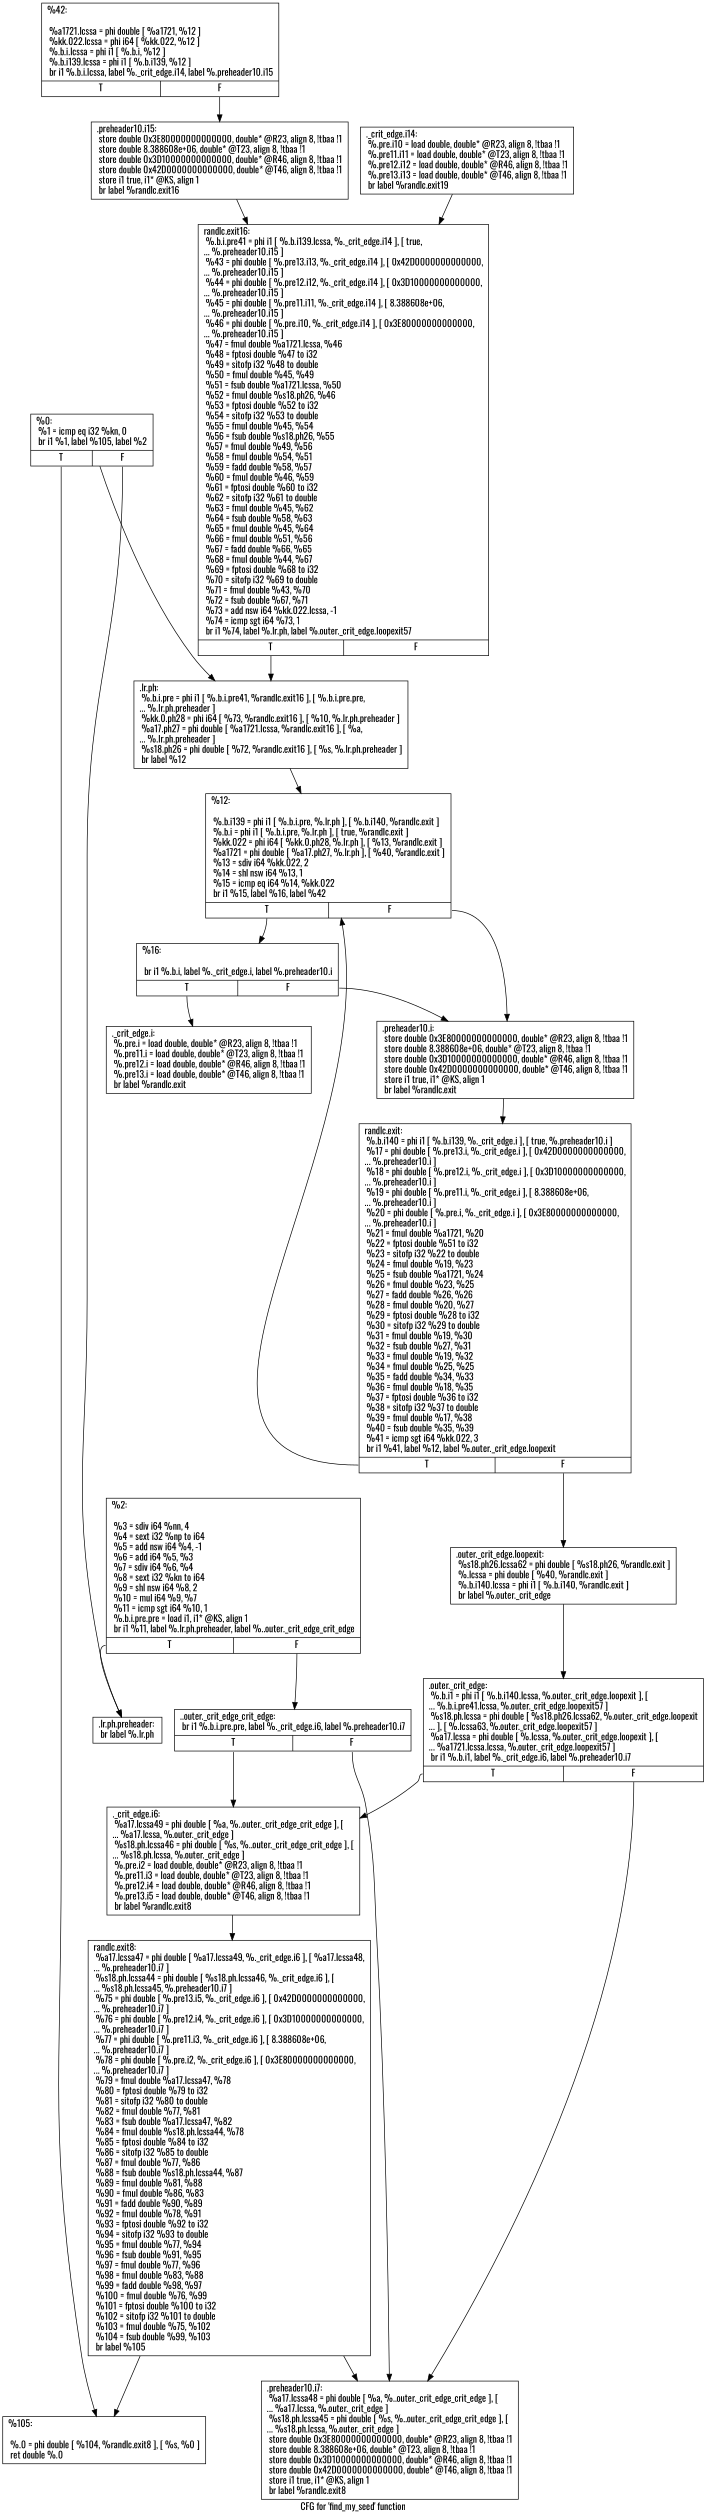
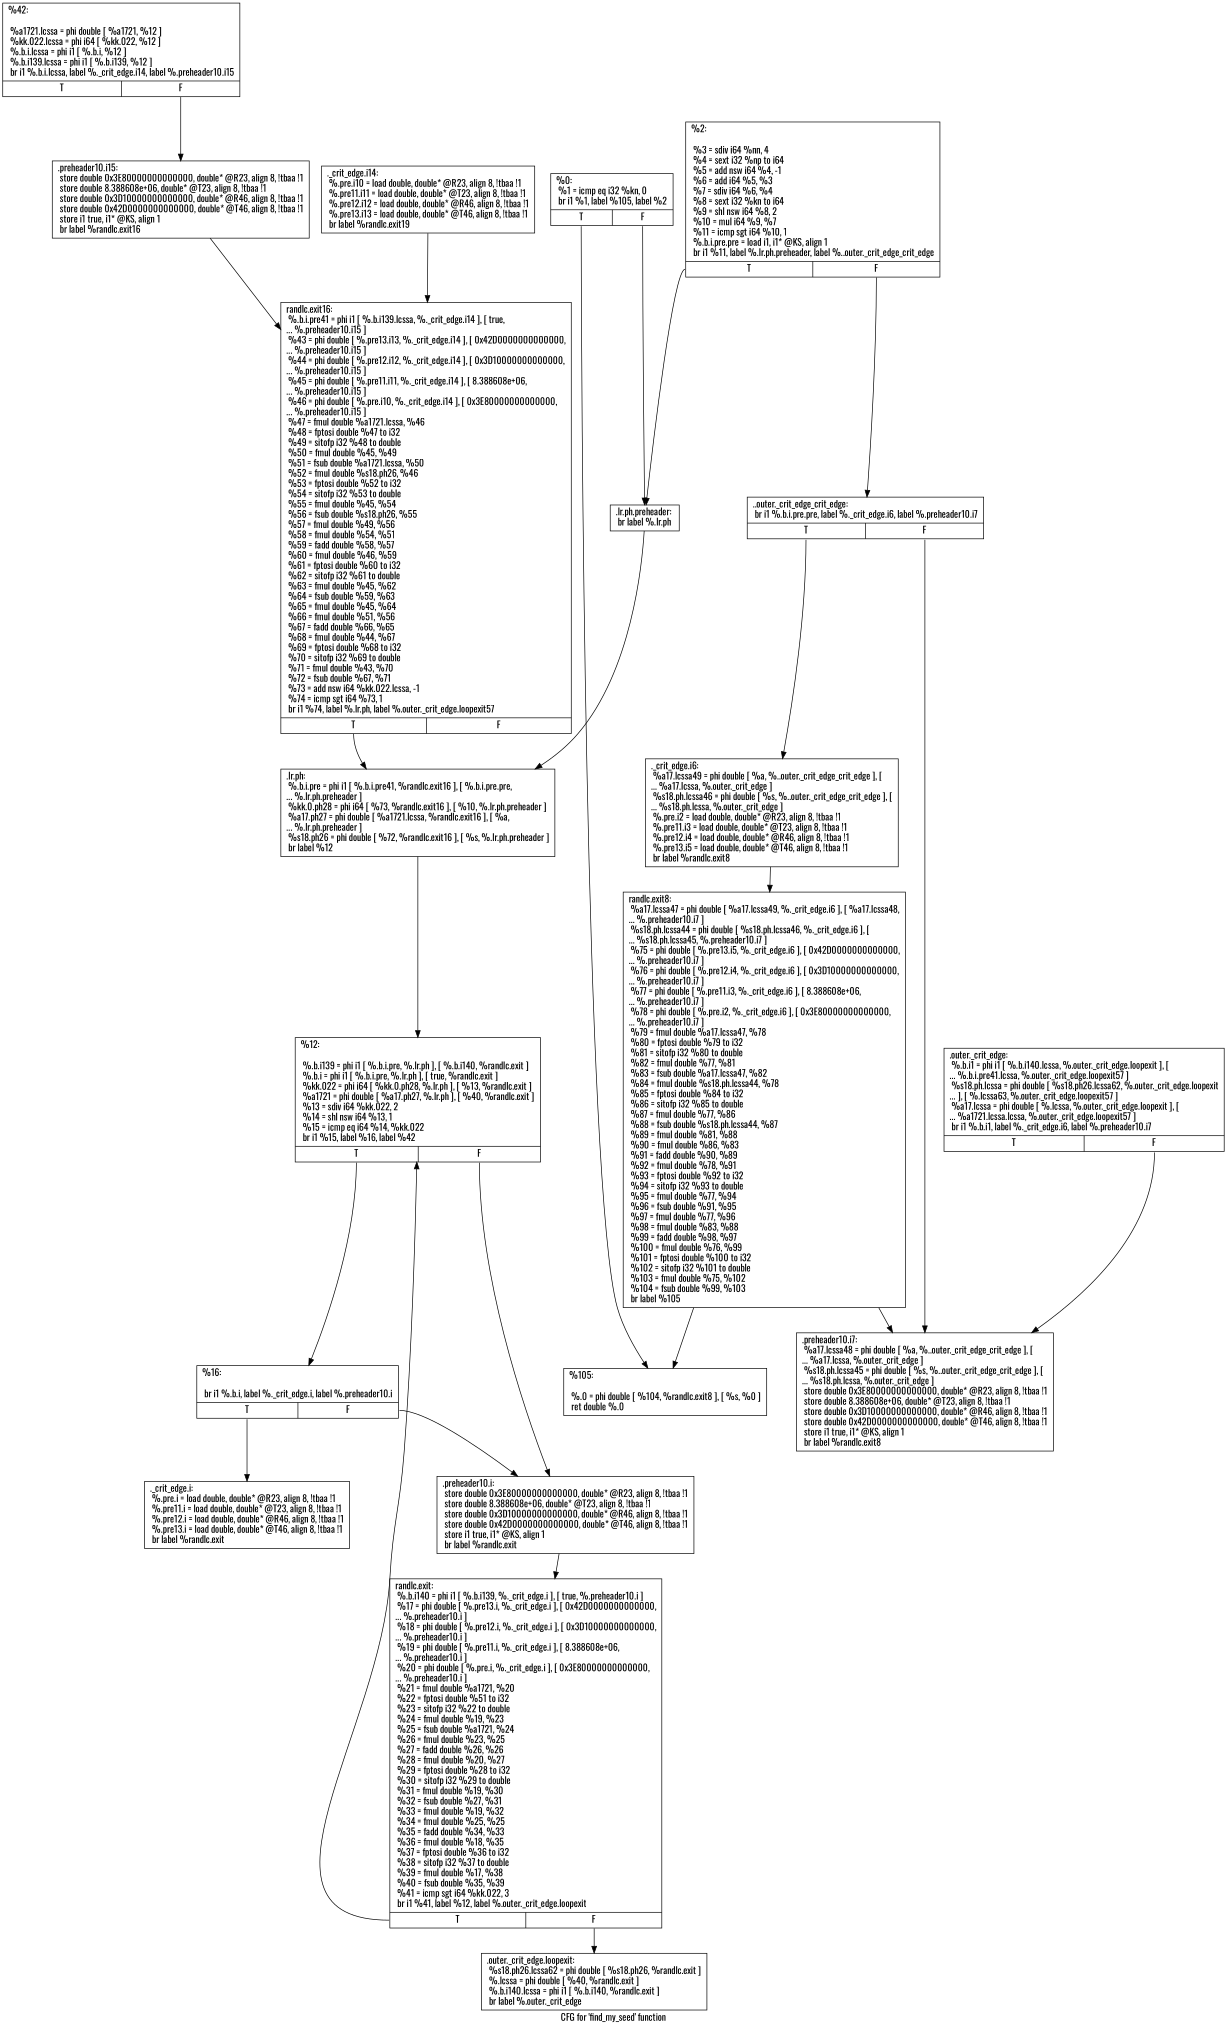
(258, 519) -> (341, 597)
(145, 577) -> (618, 661)
(563, 1638) -> none
(397, 1797) -> none
